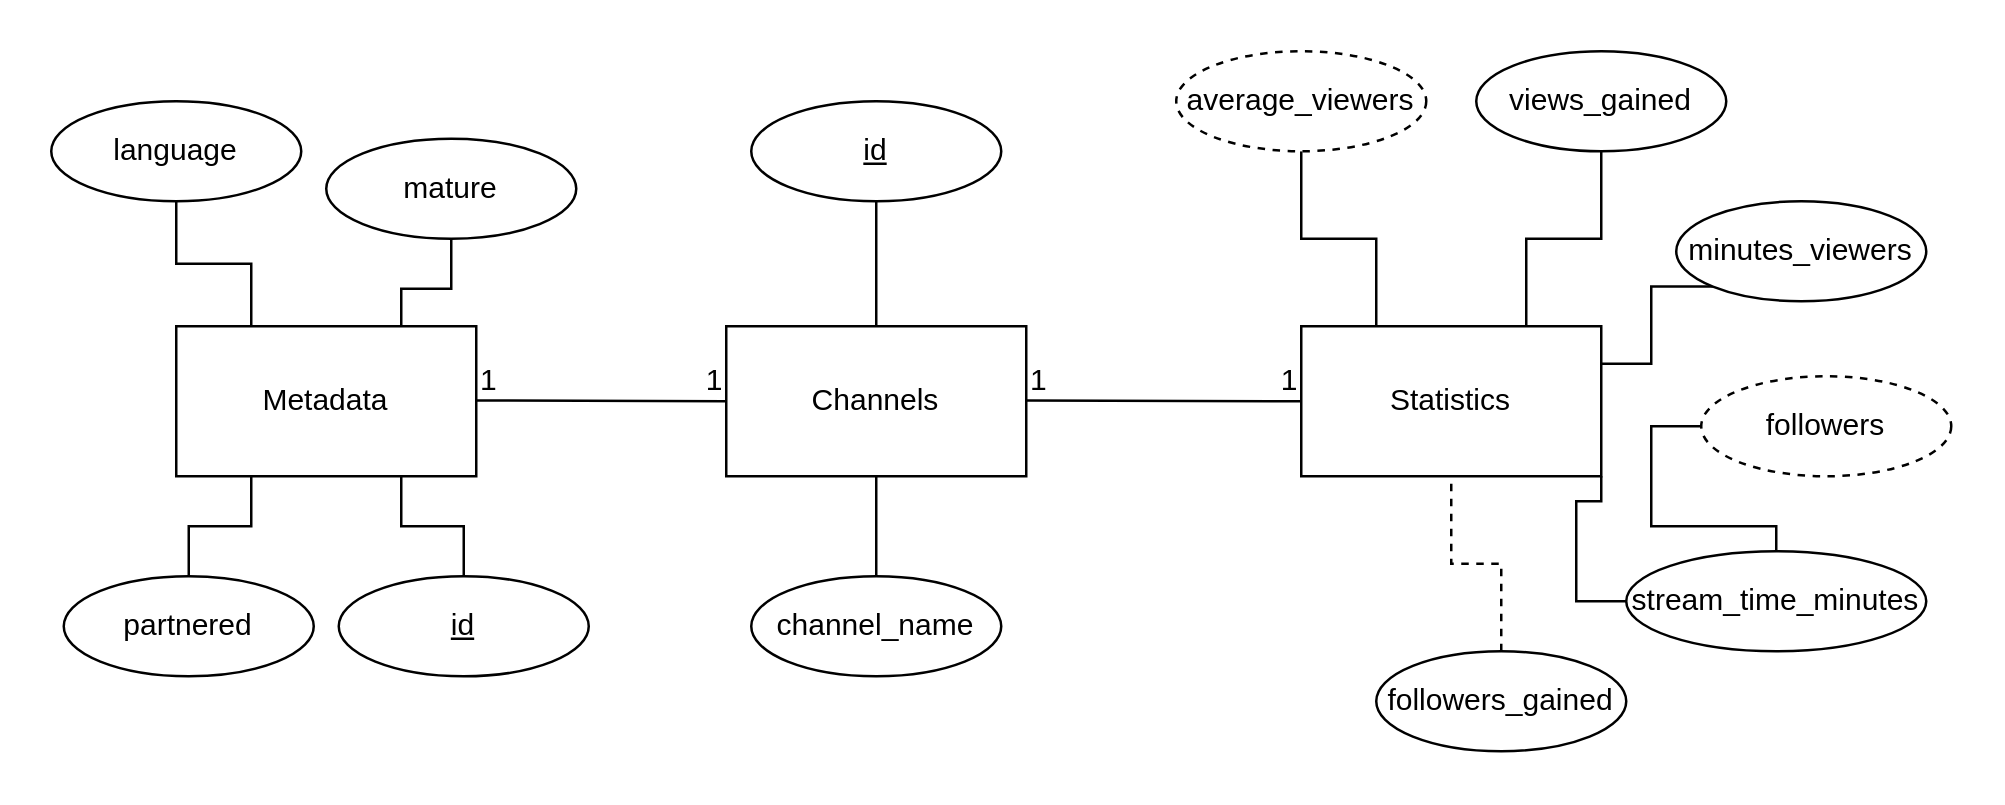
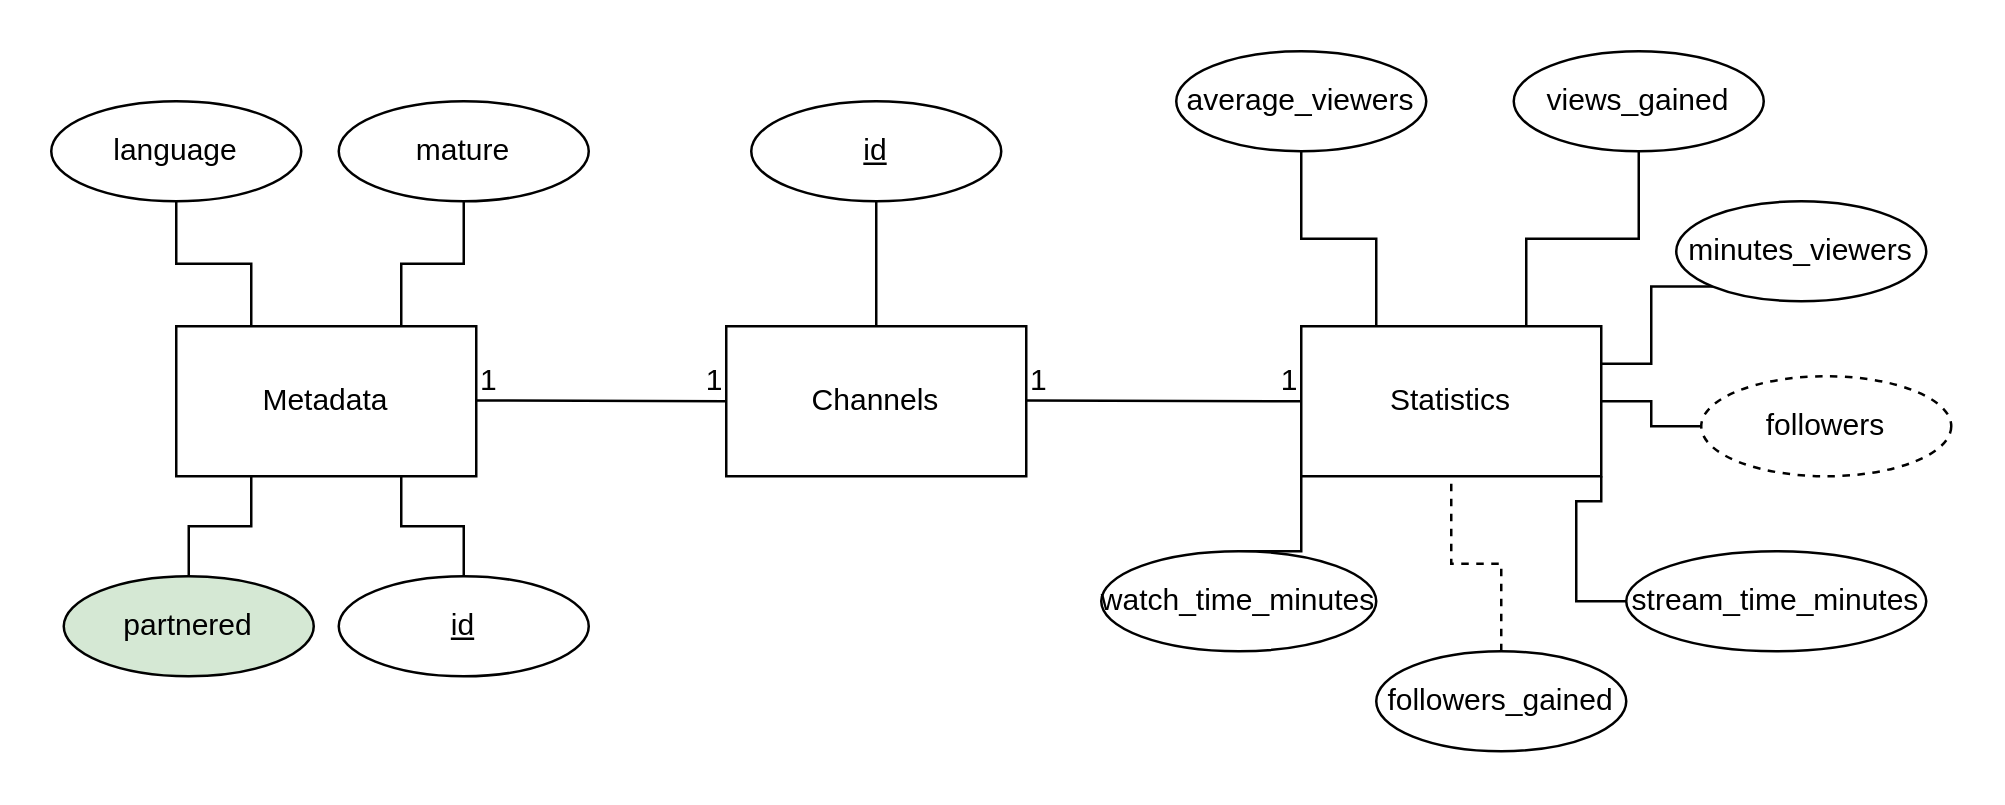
(1301, 101) -> (1301, 101)
(1601, 101) -> (1639, 101)
(451, 189) -> (464, 151)
(876, 526) -> none
(1674, 526) -> (1640, 401)
none -> (1301, 545)
none -> (1239, 601)
(189, 626) -> (189, 626)
(876, 626) -> none
